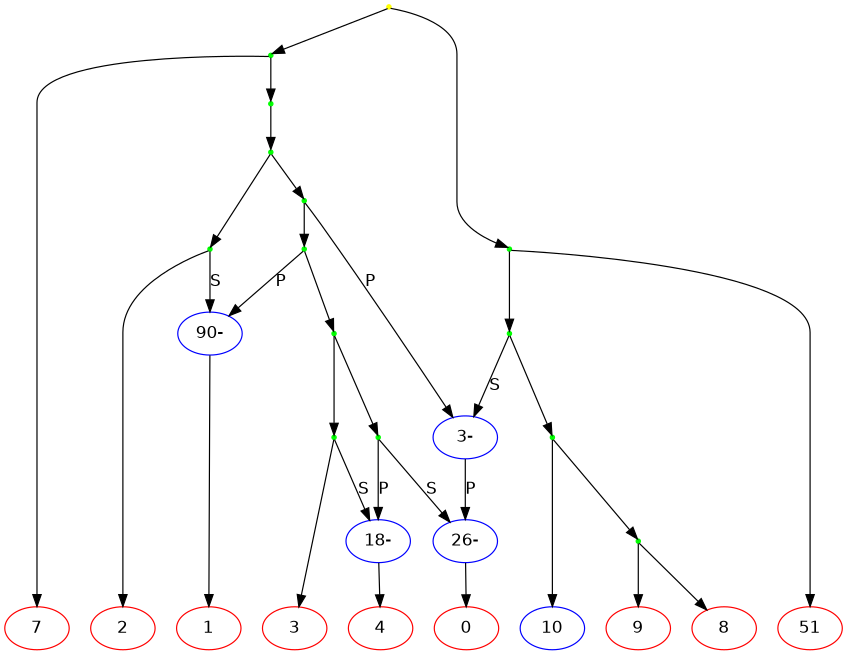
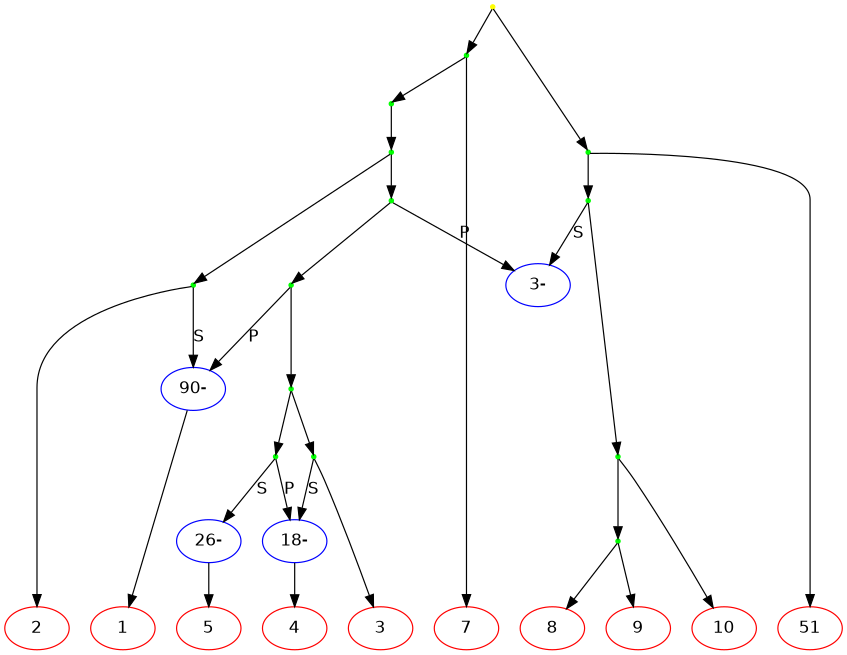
(465, 483) -> none
(466, 628) -> (209, 628)
(552, 628) -> (724, 628)
